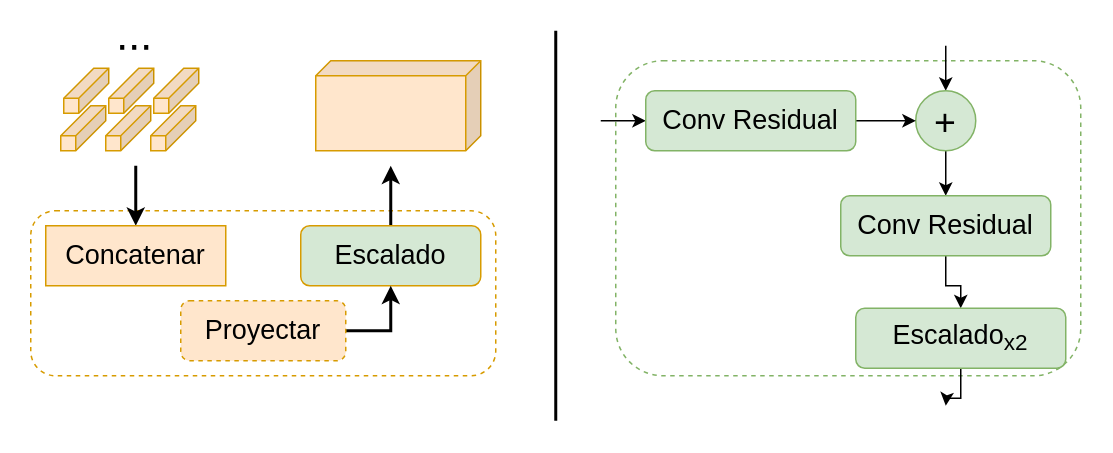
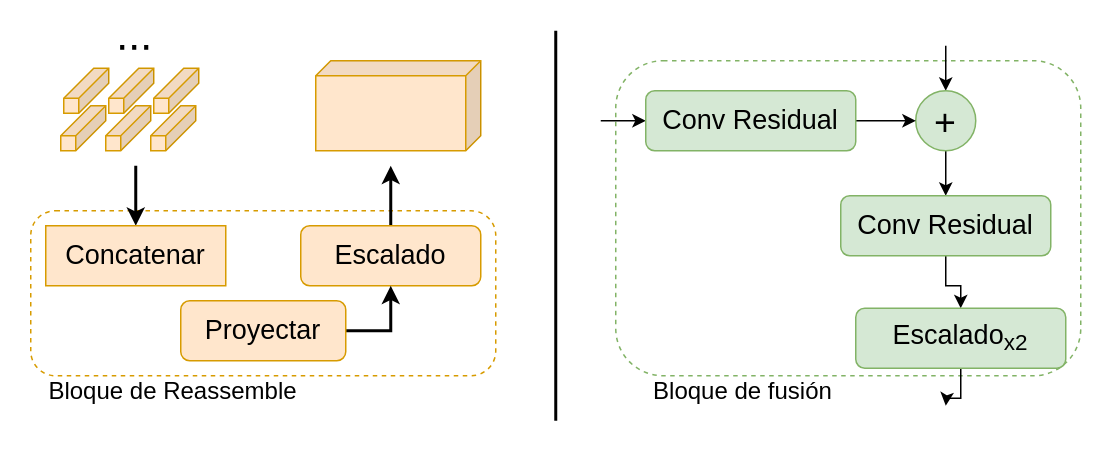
(391, 256) -> (391, 256)
(263, 331) -> (263, 331)
none -> (173, 391)
none -> (743, 391)
